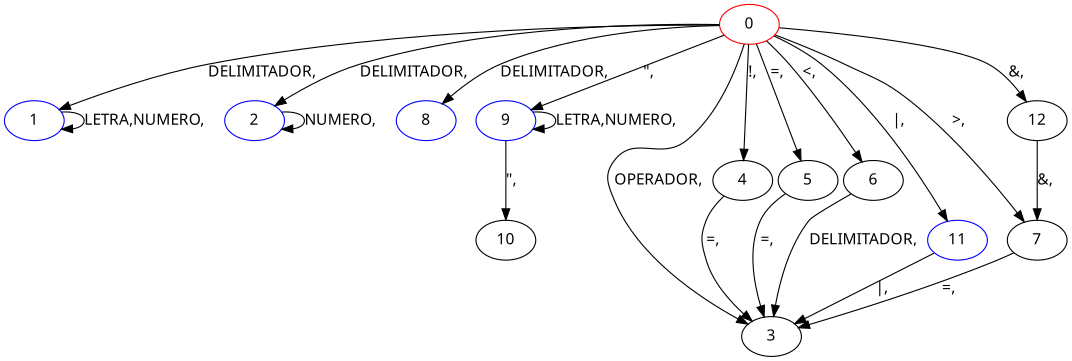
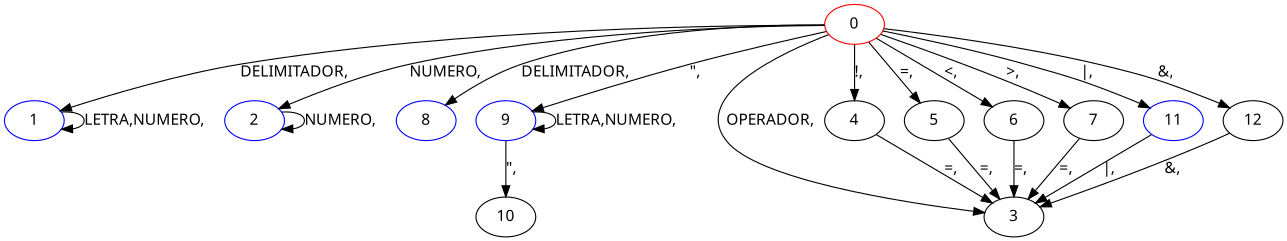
(414, 73) -> (446, 73)
(1037, 175) -> (1141, 170)
(863, 240) -> (1021, 169)
